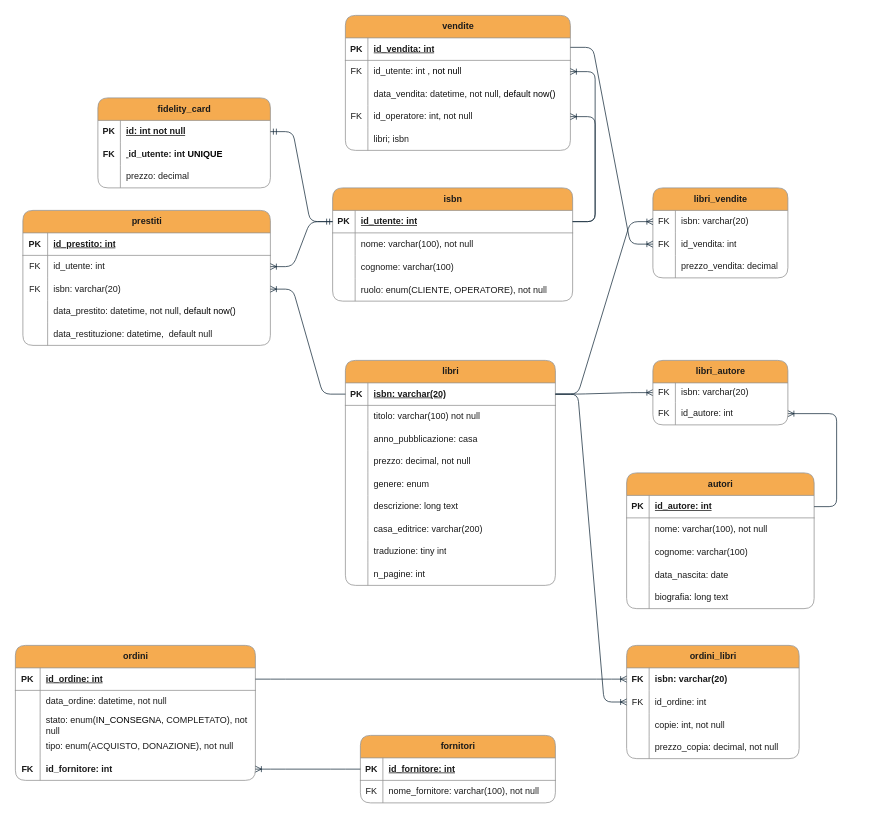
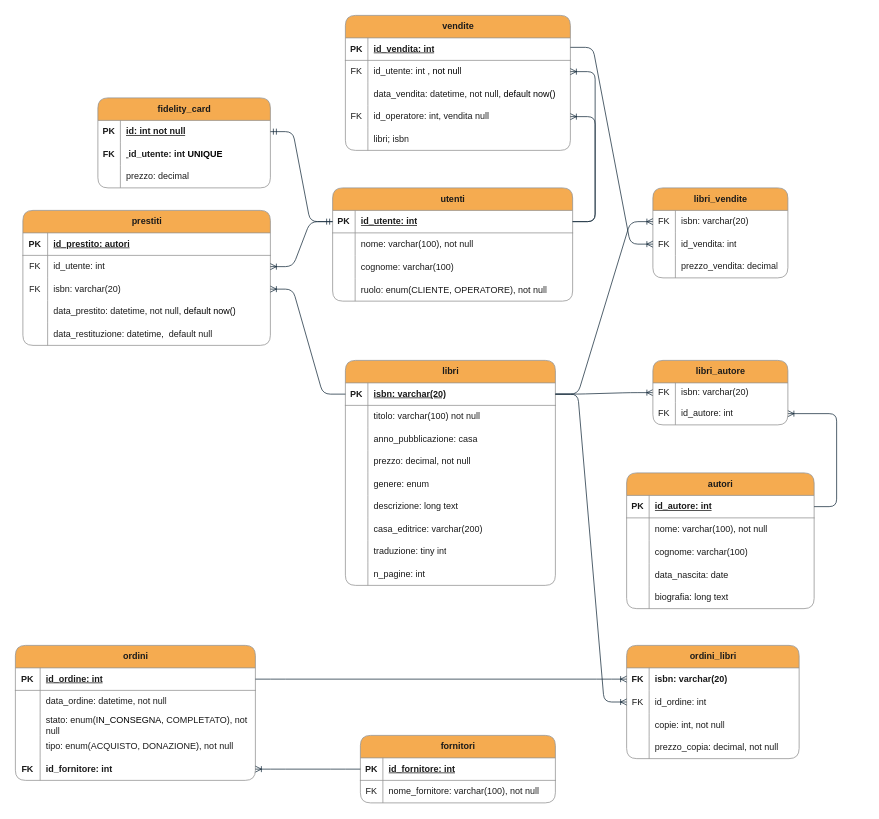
(431, 117) -> (440, 117)
(453, 199) -> (453, 199)
(88, 244) -> (96, 244)
